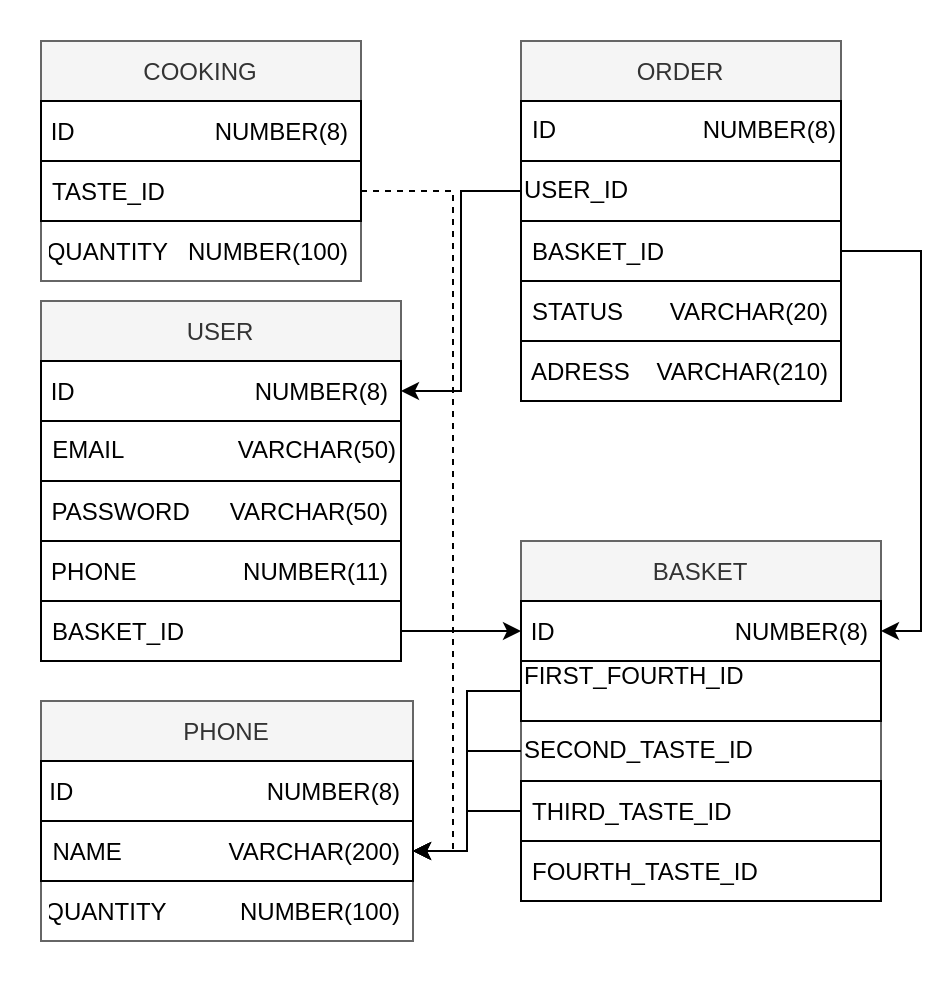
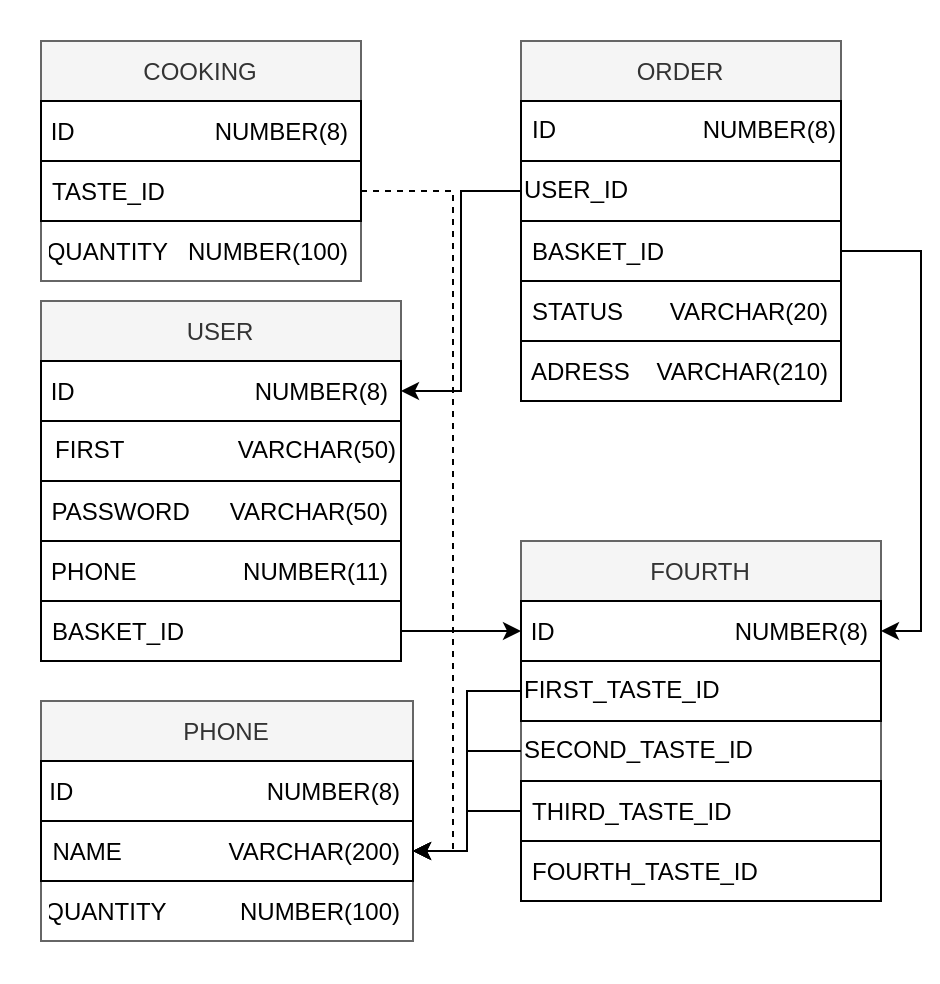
(219, 451) -> (219, 451)
(700, 572) -> (700, 572)
(626, 691) -> (619, 691)
